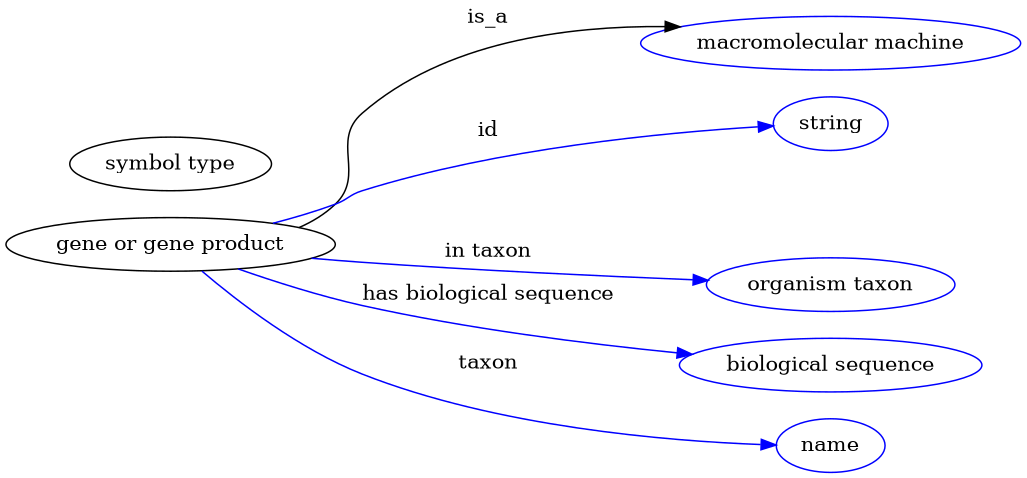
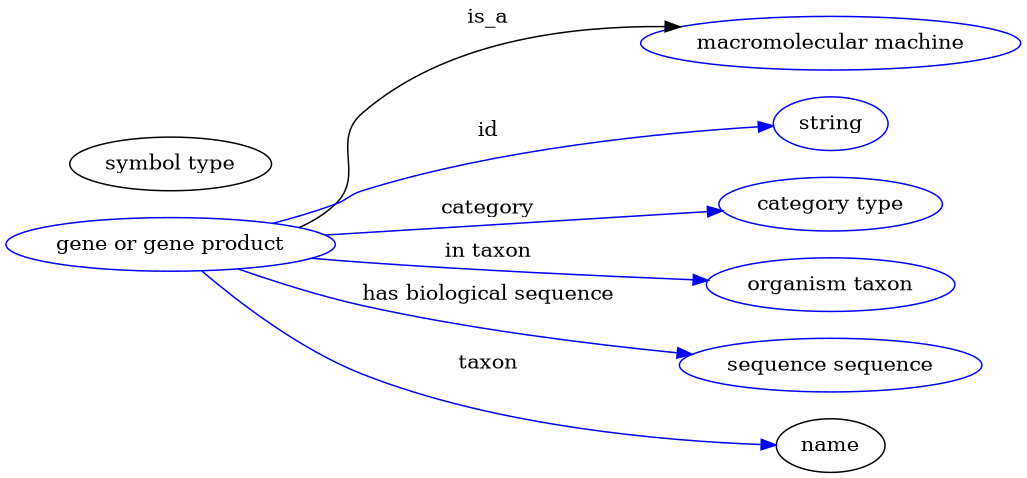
none -> (831, 204)
(171, 244) -> (171, 244)
(831, 365) -> (831, 365)
(831, 446) -> (831, 446)
